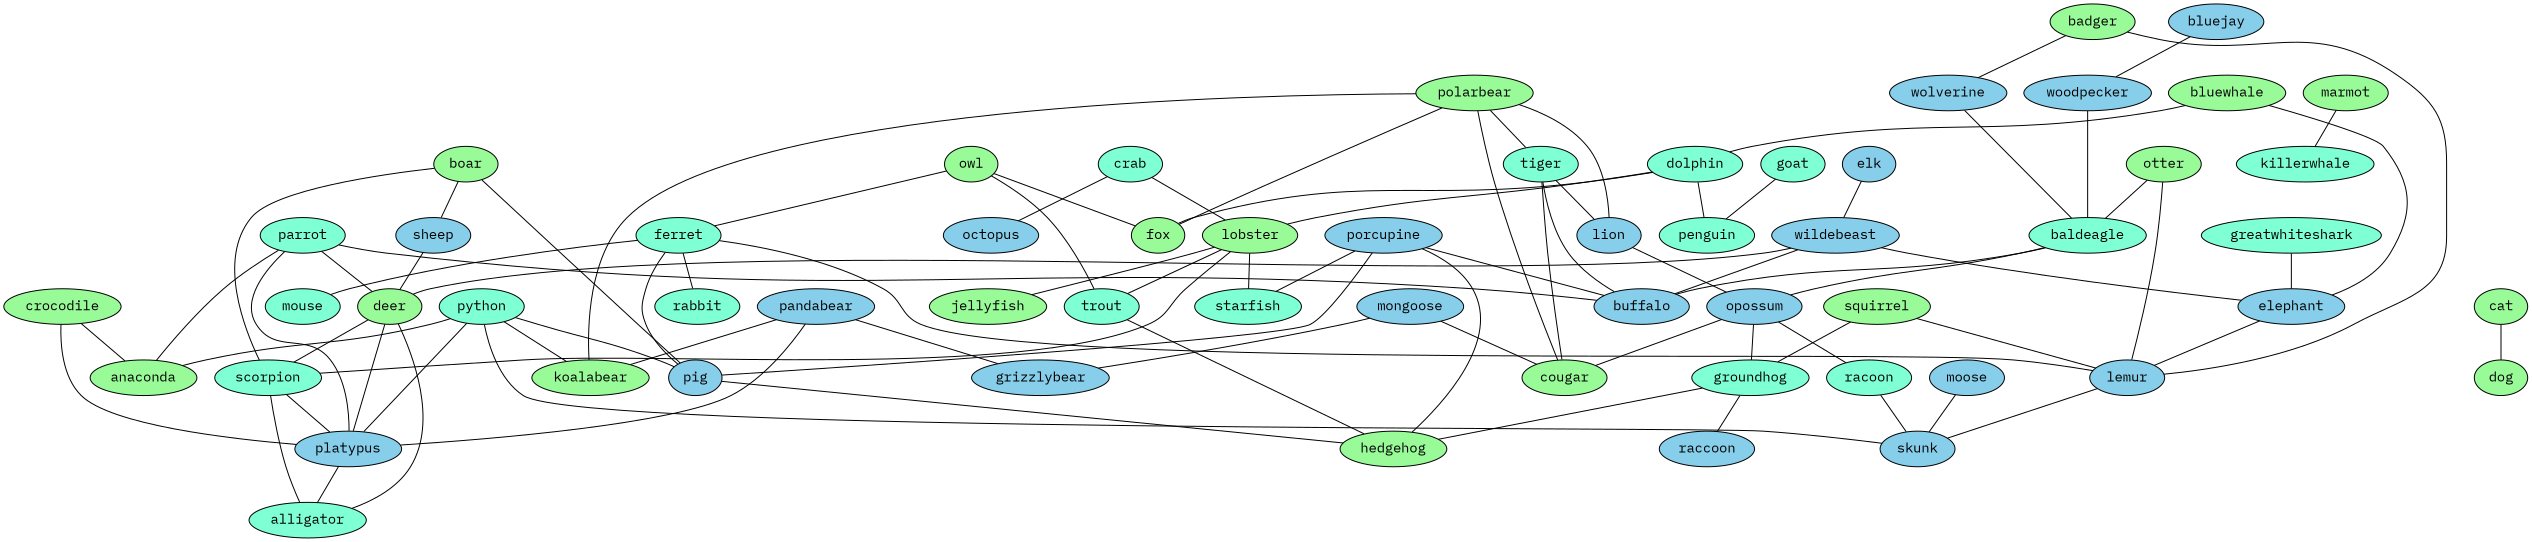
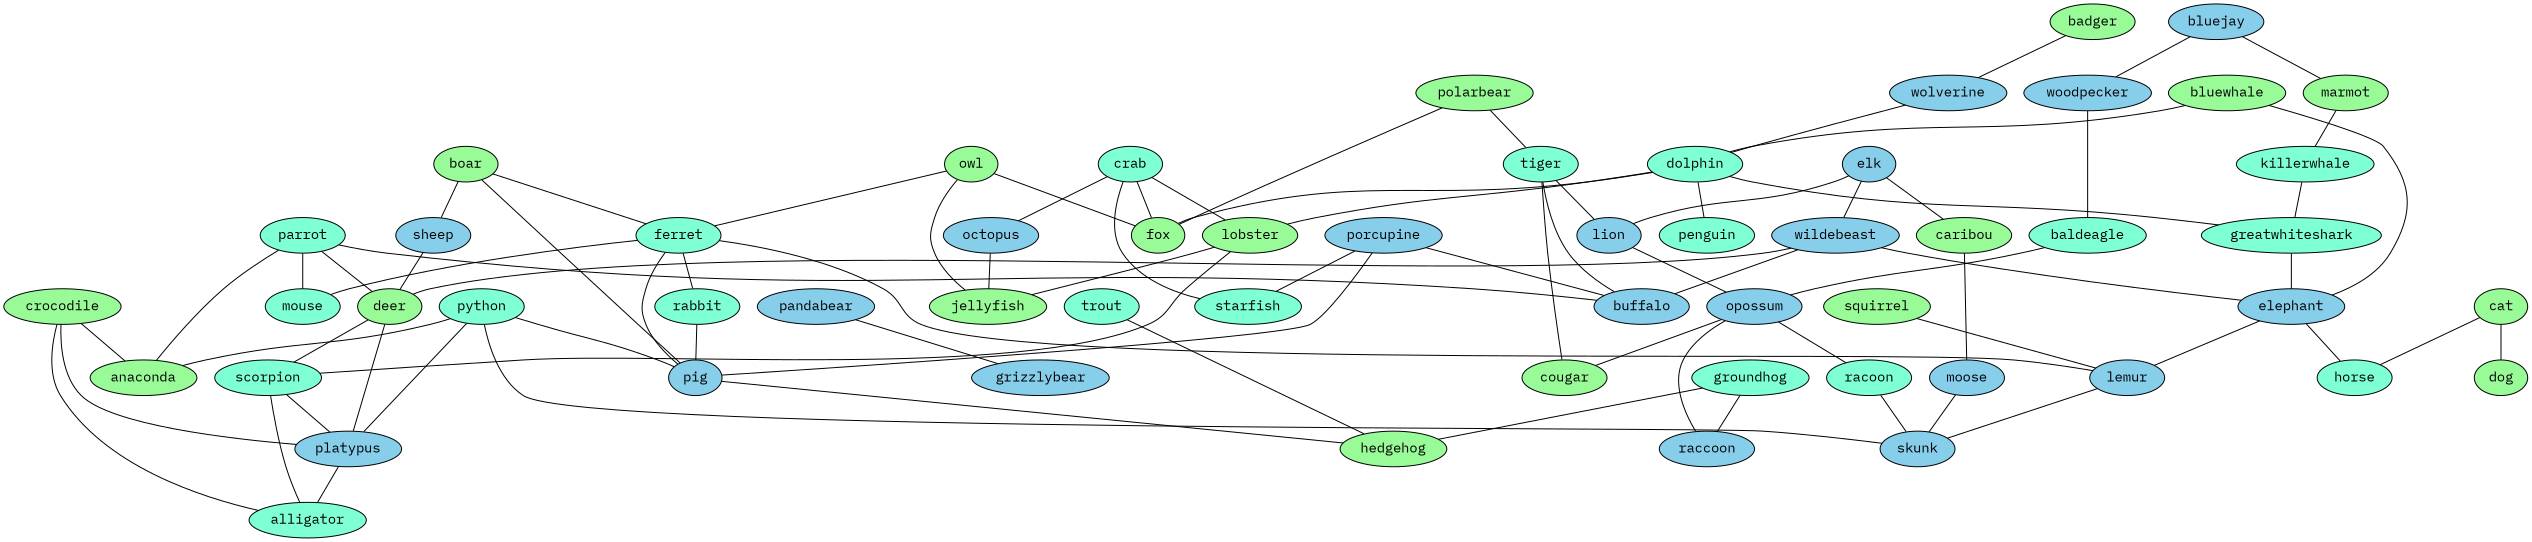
none -> (2282, 58)
(1585, 144) -> (1741, 201)
(1793, 164) -> none
(2018, 164) -> (1818, 128)
(2164, 164) -> none
(2447, 175) -> none
none -> (1144, 200)
none -> (2298, 200)
(268, 206) -> (569, 199)
none -> (1973, 206)
(1053, 223) -> (931, 237)
none -> (1964, 235)
(1512, 237) -> none
(1861, 270) -> none
none -> (990, 271)
(1249, 271) -> (1123, 254)
(1175, 272) -> none
(1410, 307) -> none
(1820, 339) -> none
(276, 340) -> (303, 271)
none -> (696, 342)
(1752, 342) -> (1680, 368)
(1476, 344) -> none
(591, 378) -> none
none -> (2355, 378)
(619, 423) -> none
(422, 431) -> (117, 452)
